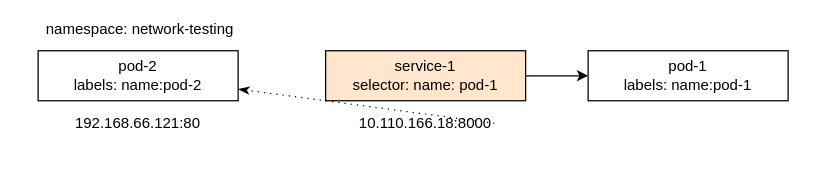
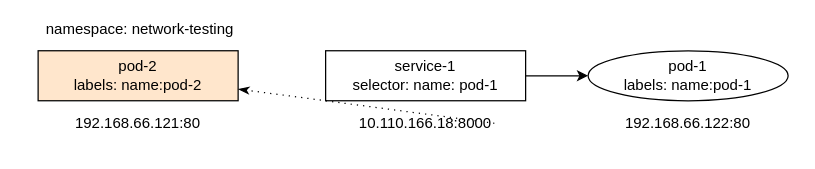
(138, 76) -> (138, 76)
(426, 76) -> (426, 76)
(688, 76) -> (688, 76)
none -> (688, 123)
